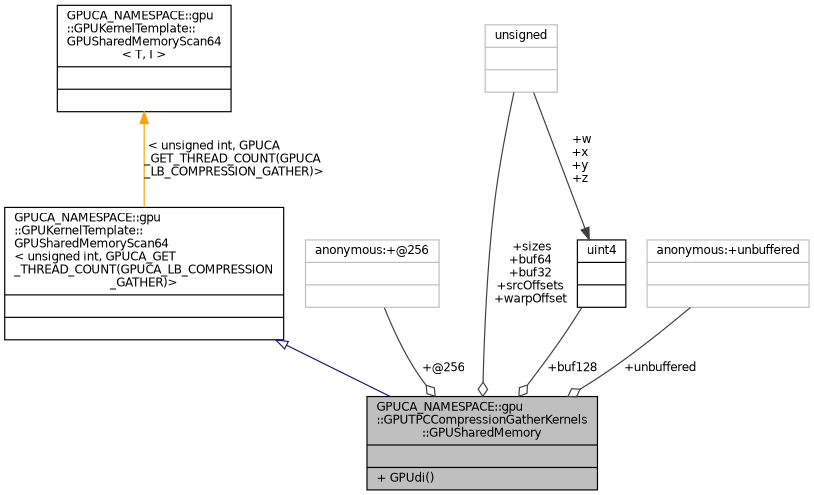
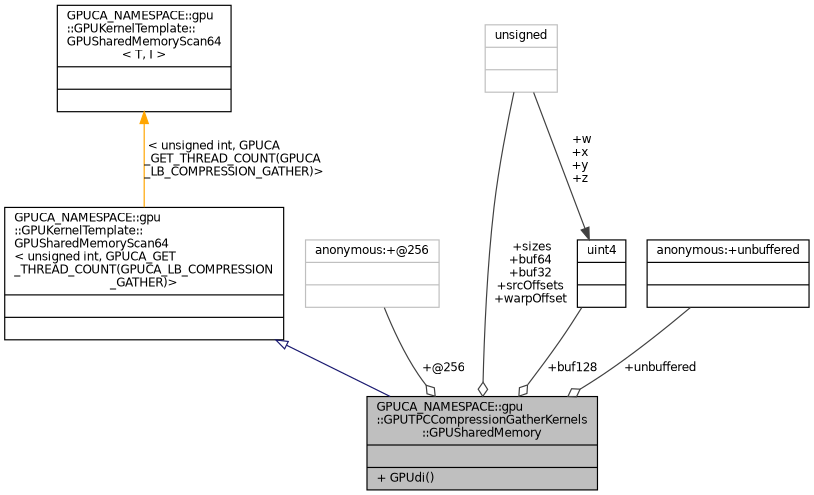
(728, 274) -> (728, 274)
